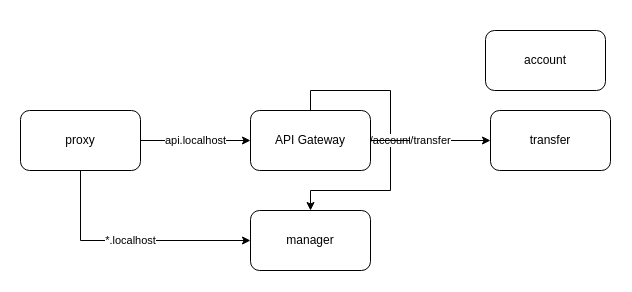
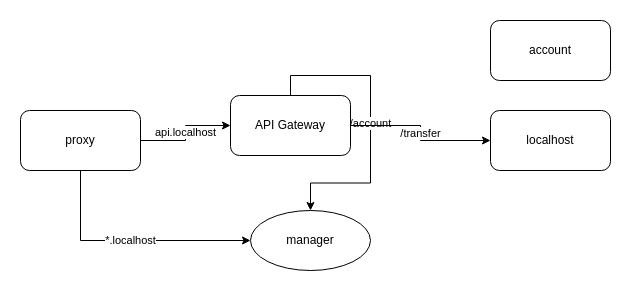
(546, 61) -> (551, 51)
(311, 141) -> (291, 126)
(551, 141) -> (551, 141)
(311, 241) -> (311, 241)
